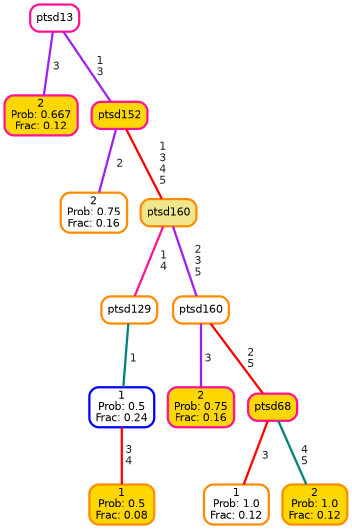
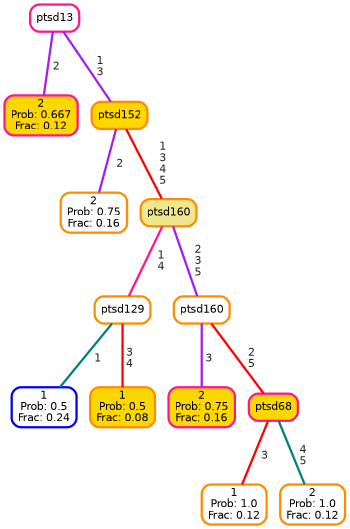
(55, 67) -> (55, 67)
(120, 115) -> (120, 115)
(122, 456) -> (123, 355)
(315, 505) -> (313, 505)
